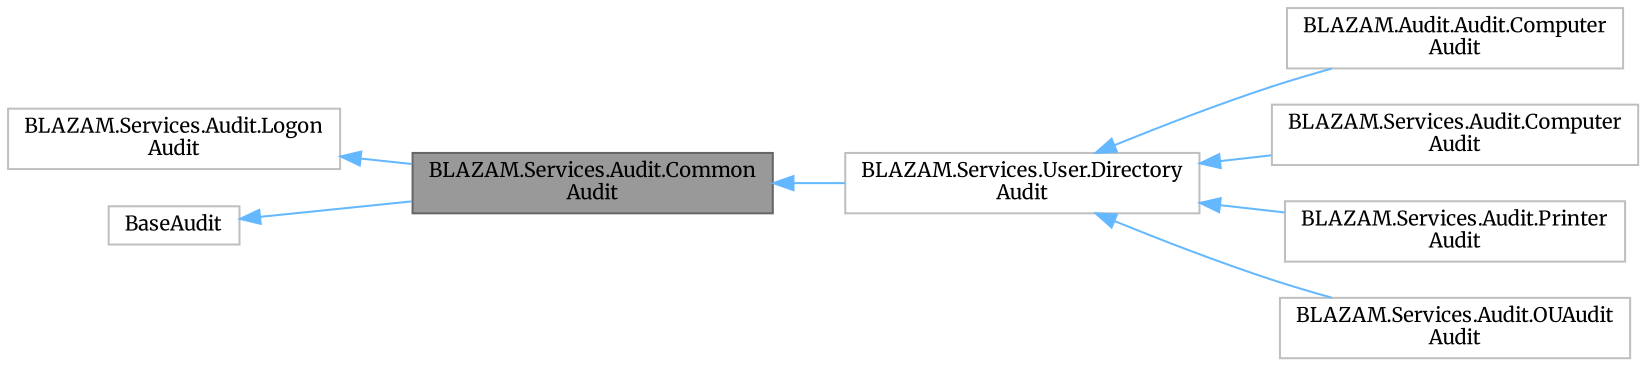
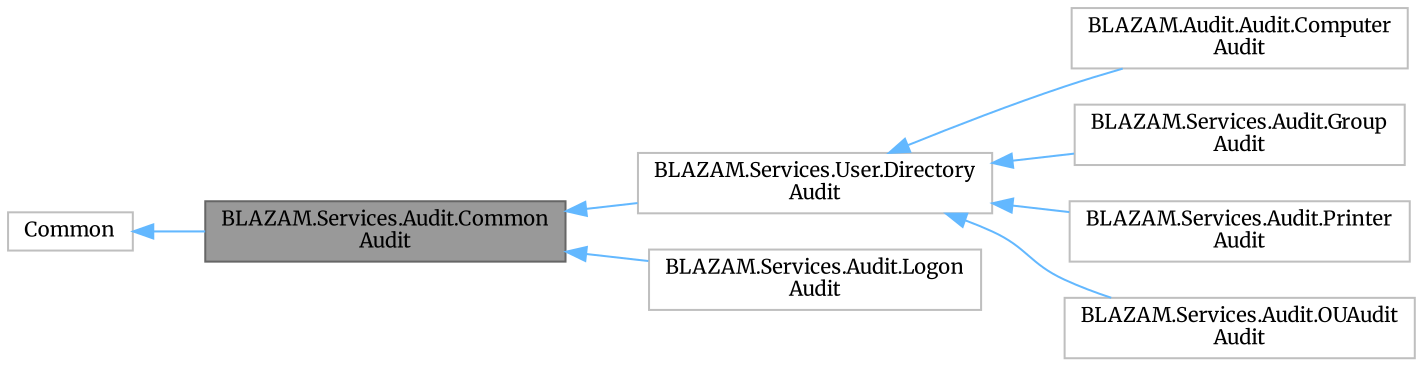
(1455, 135) -> (1240, 135)
(387, 161) -> (618, 258)
(174, 225) -> (70, 231)
